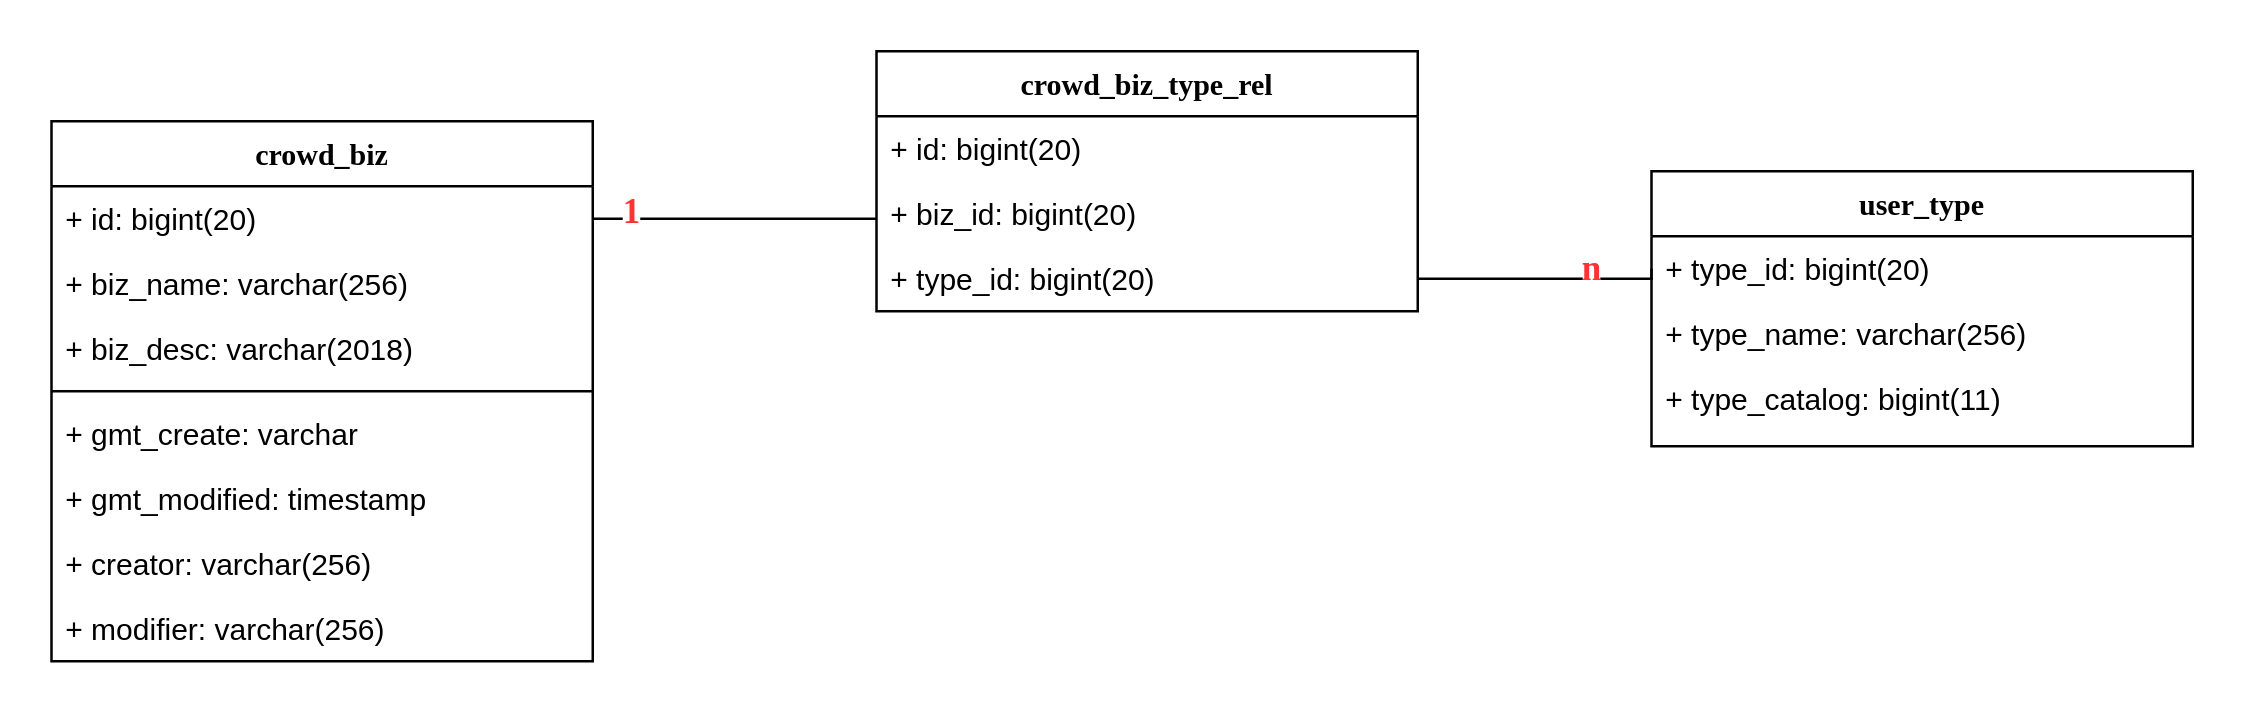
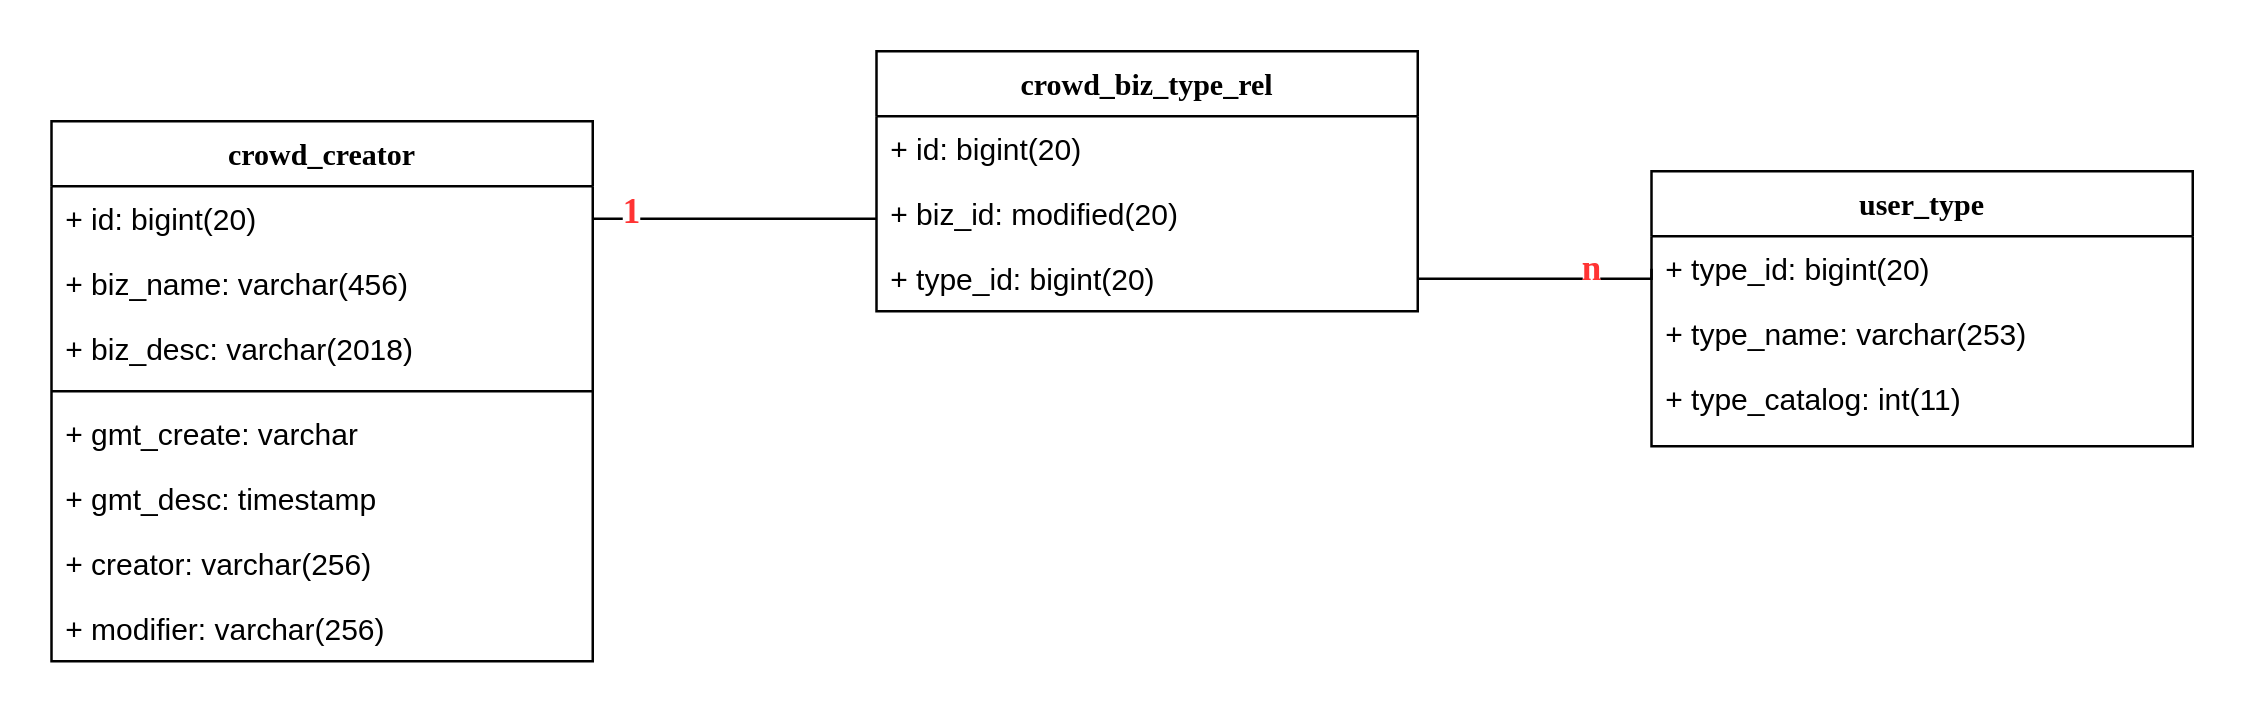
(323, 157) -> (323, 157)
(1032, 217) -> (1049, 217)
(252, 287) -> (252, 287)
(1865, 337) -> (1865, 337)
(1861, 402) -> (1840, 402)
(253, 502) -> (227, 502)
